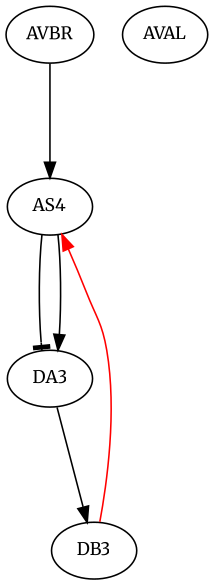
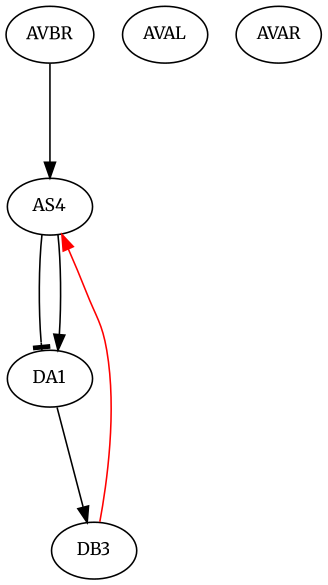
none -> (279, 35)
(50, 379) -> (50, 379)
